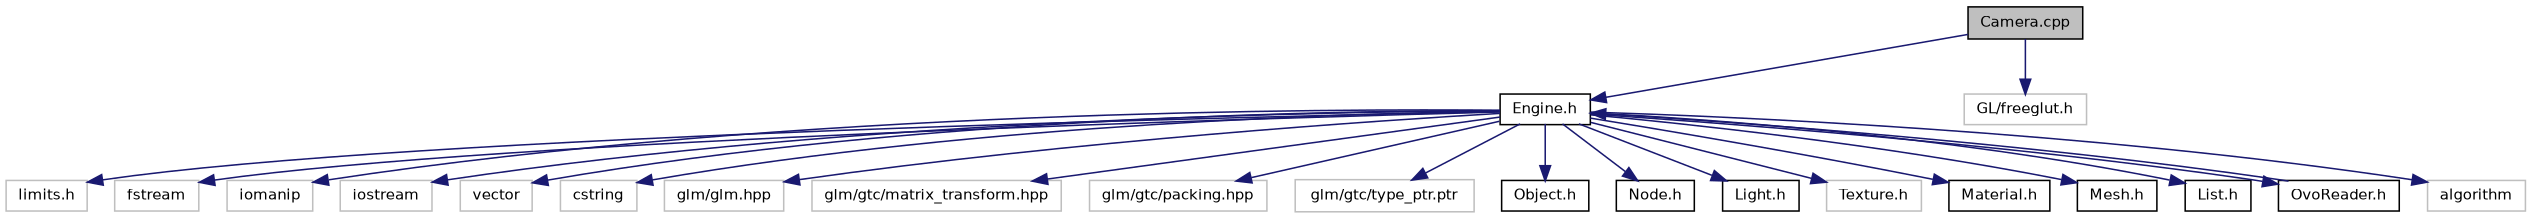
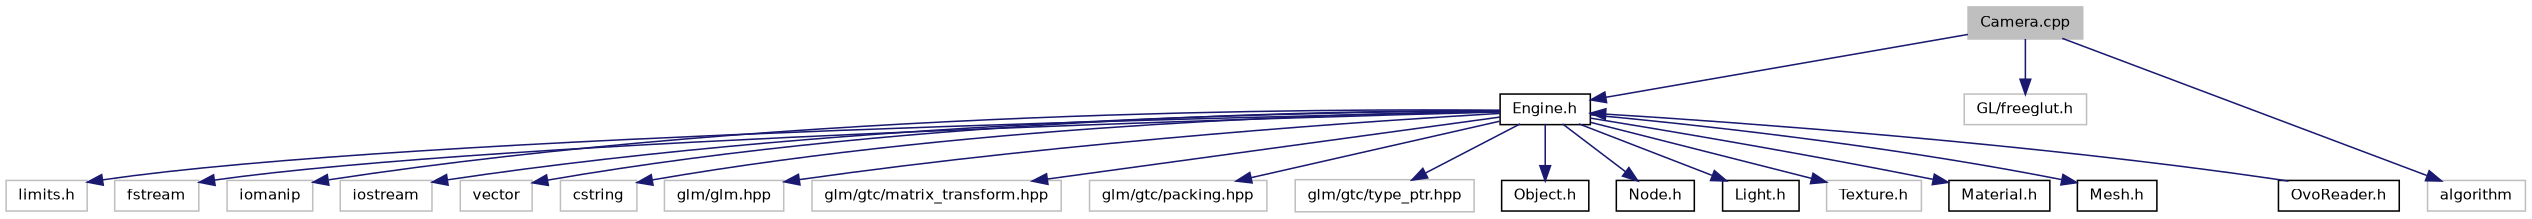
(2025, 23) -> (2025, 23)
(2002, 135) -> (2245, 107)
(1927, 142) -> none
(1385, 196) -> (1385, 196)
(2218, 196) -> none
